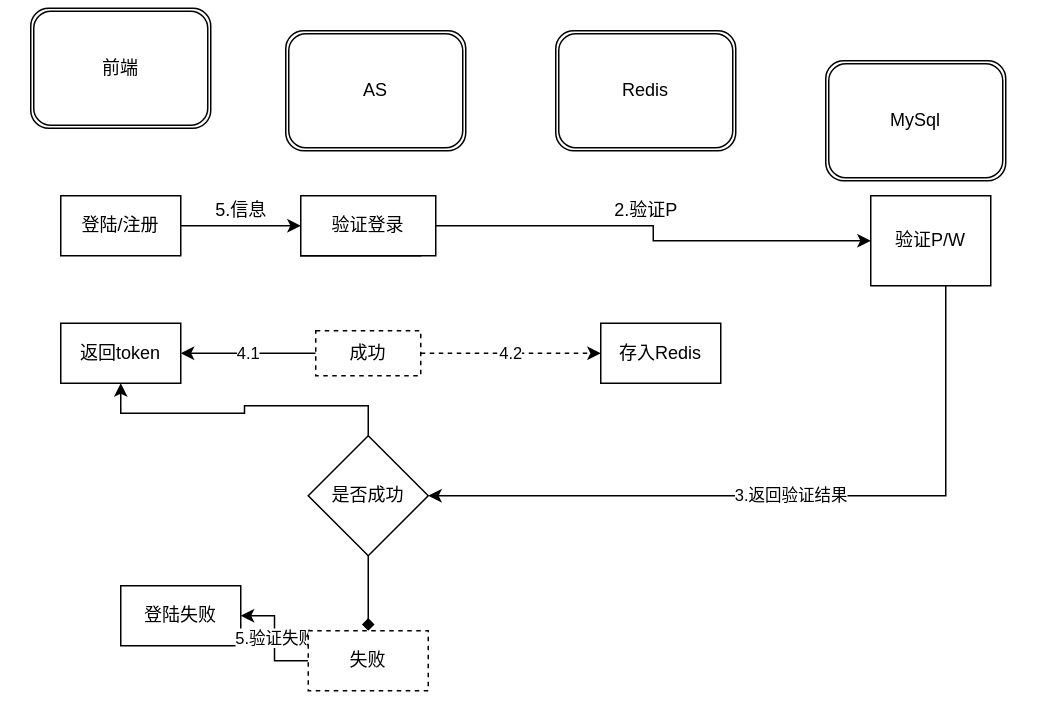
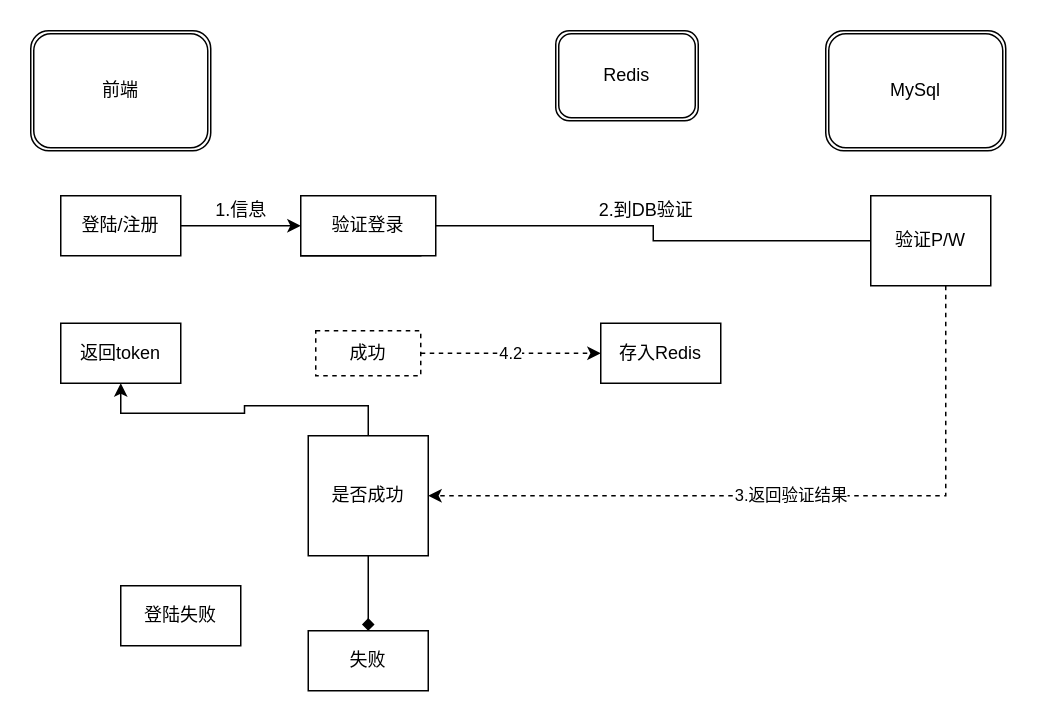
(121, 68) -> (121, 91)
(376, 91) -> none
(646, 91) -> (627, 76)
(916, 121) -> (916, 91)
(242, 211) -> (242, 211)
(647, 211) -> (647, 211)
(859, 241) -> (863, 241)
(254, 353) -> none
(946, 441) -> (946, 441)
(368, 496) -> (368, 496)
(275, 643) -> none
(368, 661) -> (368, 661)
